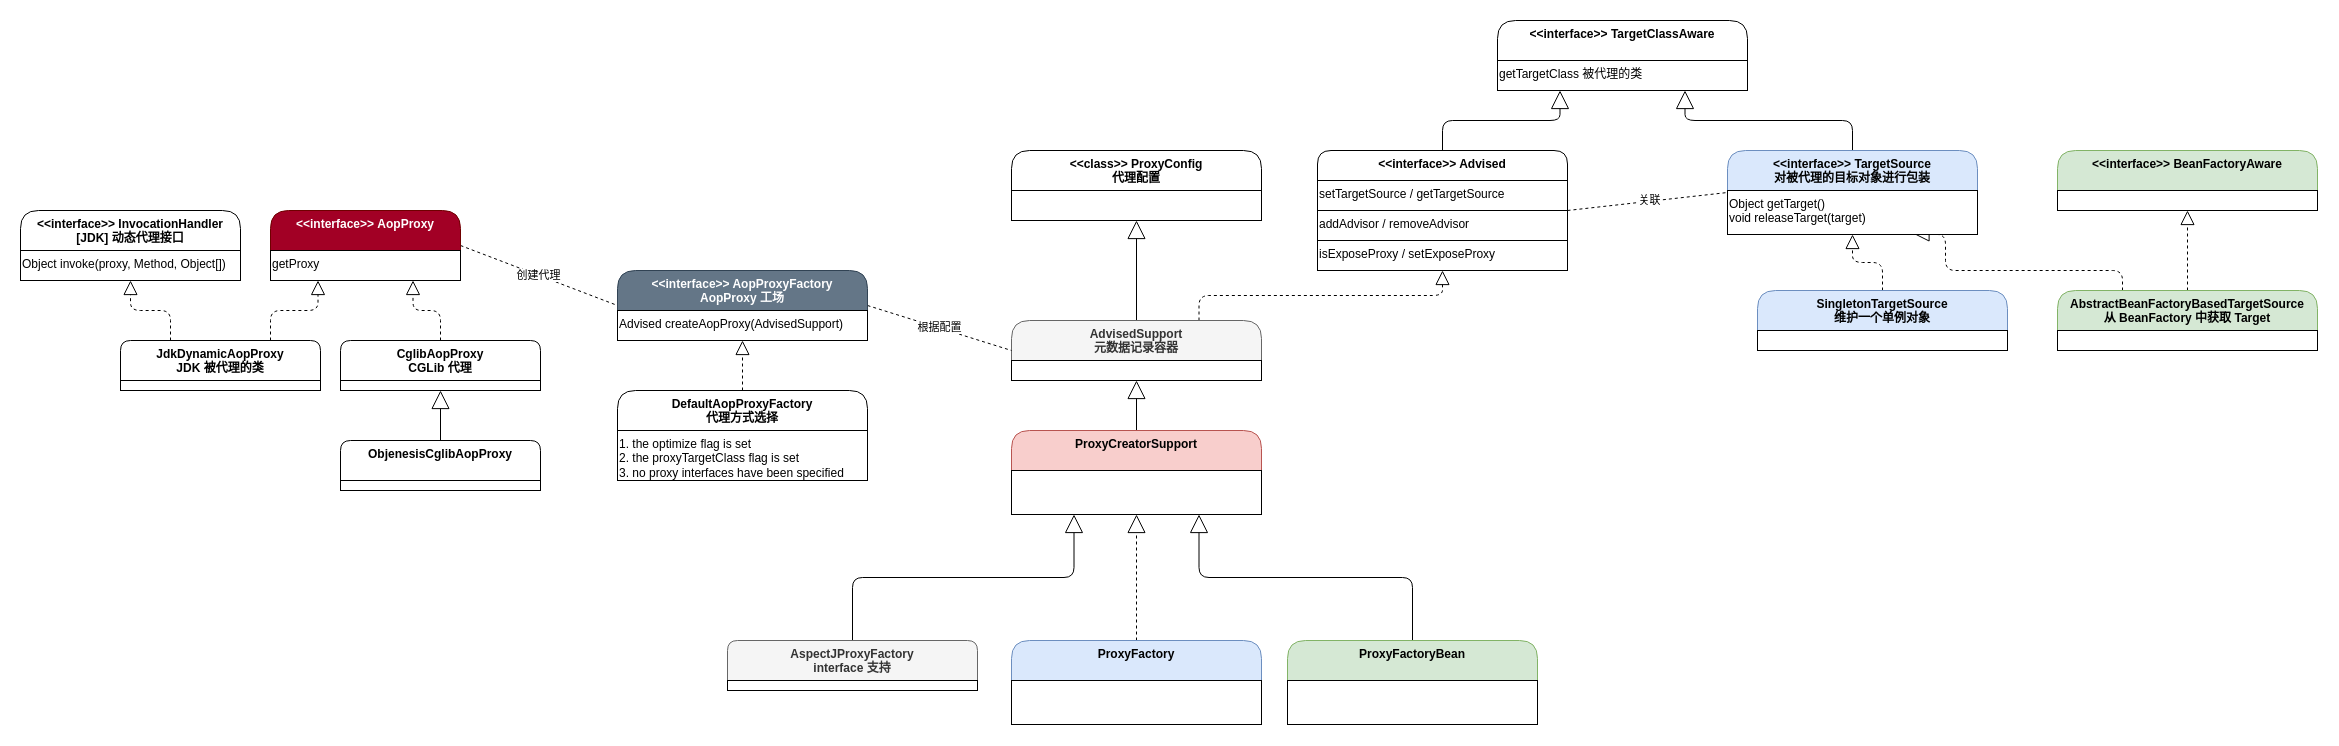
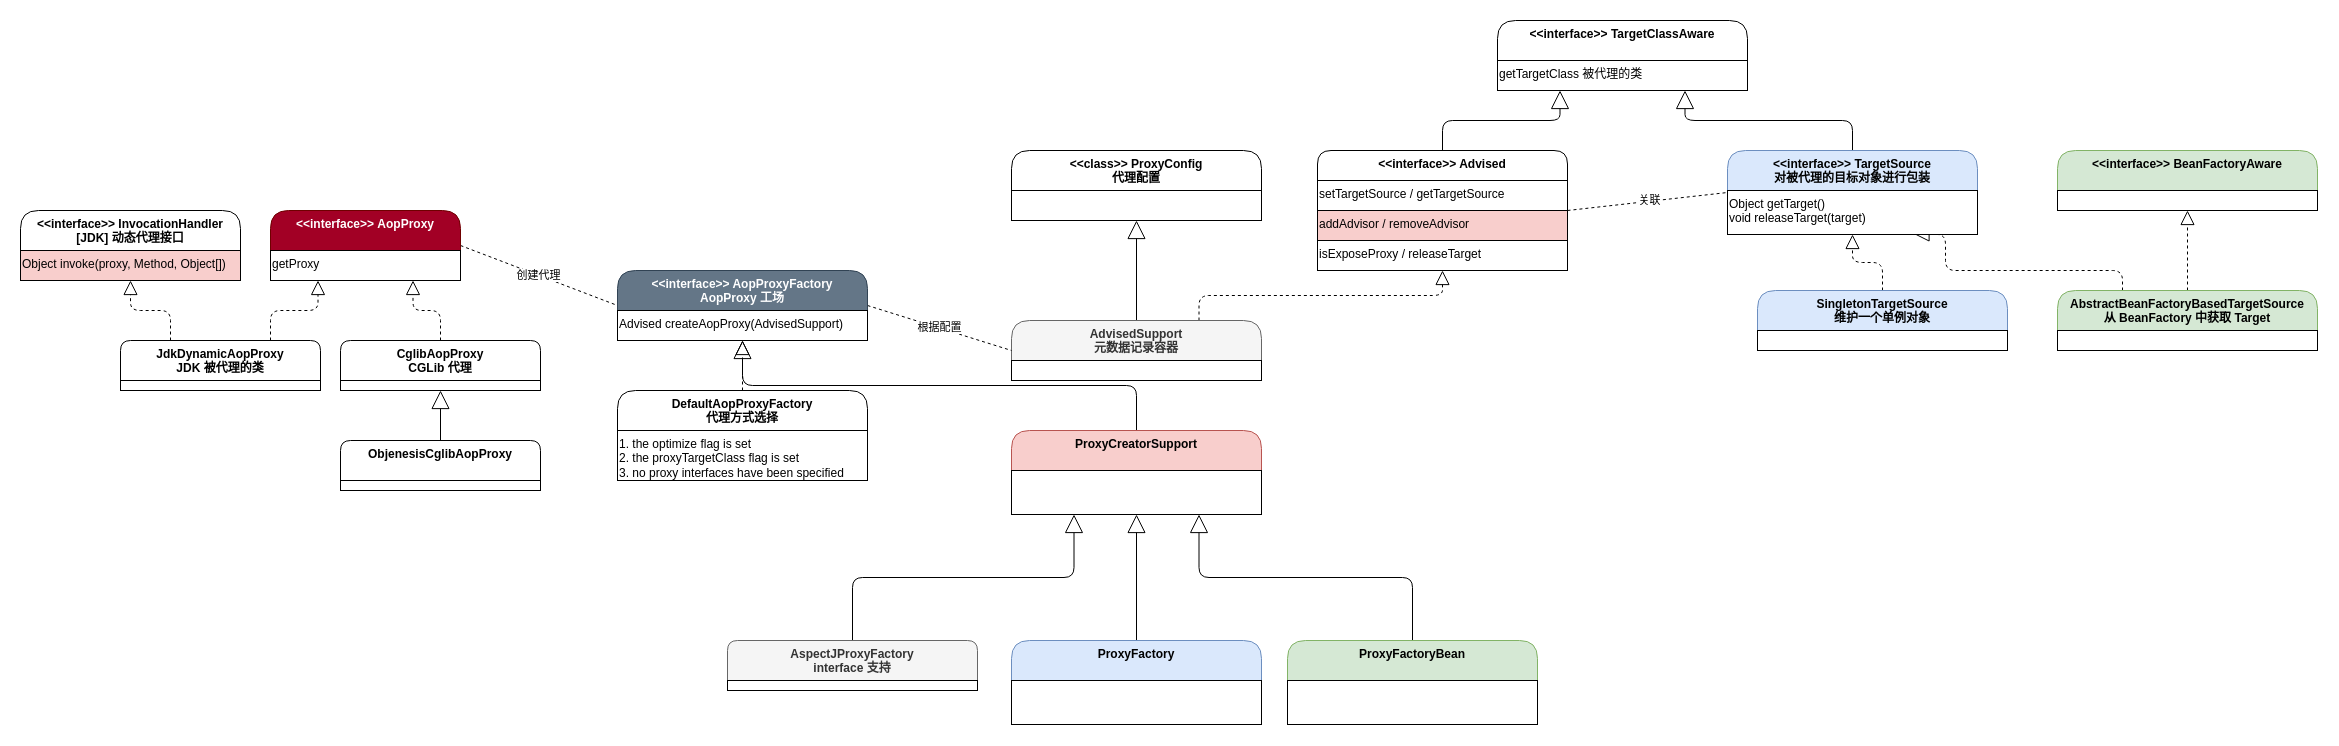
(1443, 226) -> (1443, 226)
(1419, 255) -> (1414, 255)
(131, 266) -> (131, 266)
(1137, 400) -> (945, 386)
(1137, 586) -> (1137, 586)
